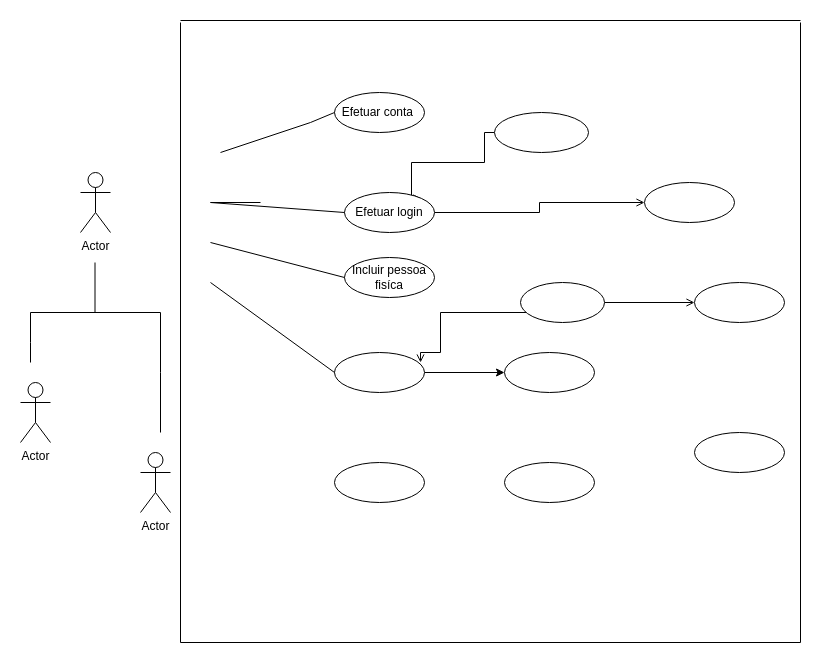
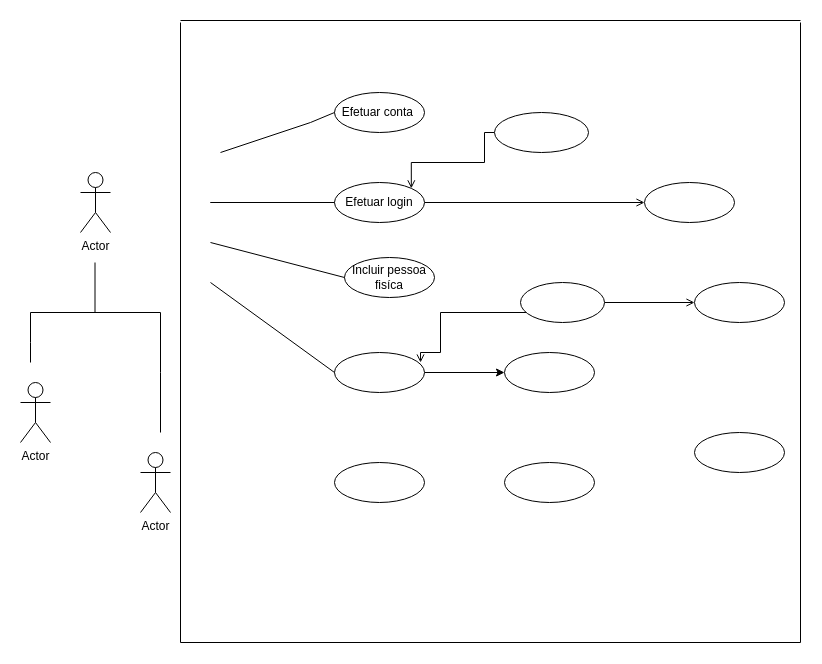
(390, 213) -> (380, 203)
